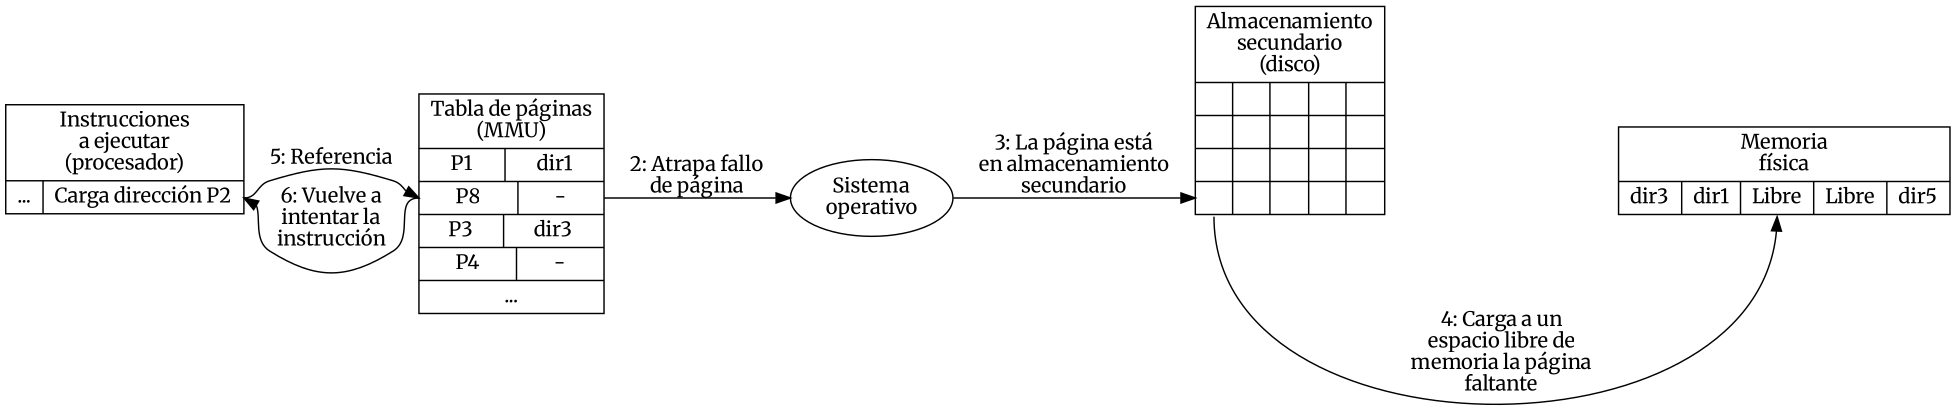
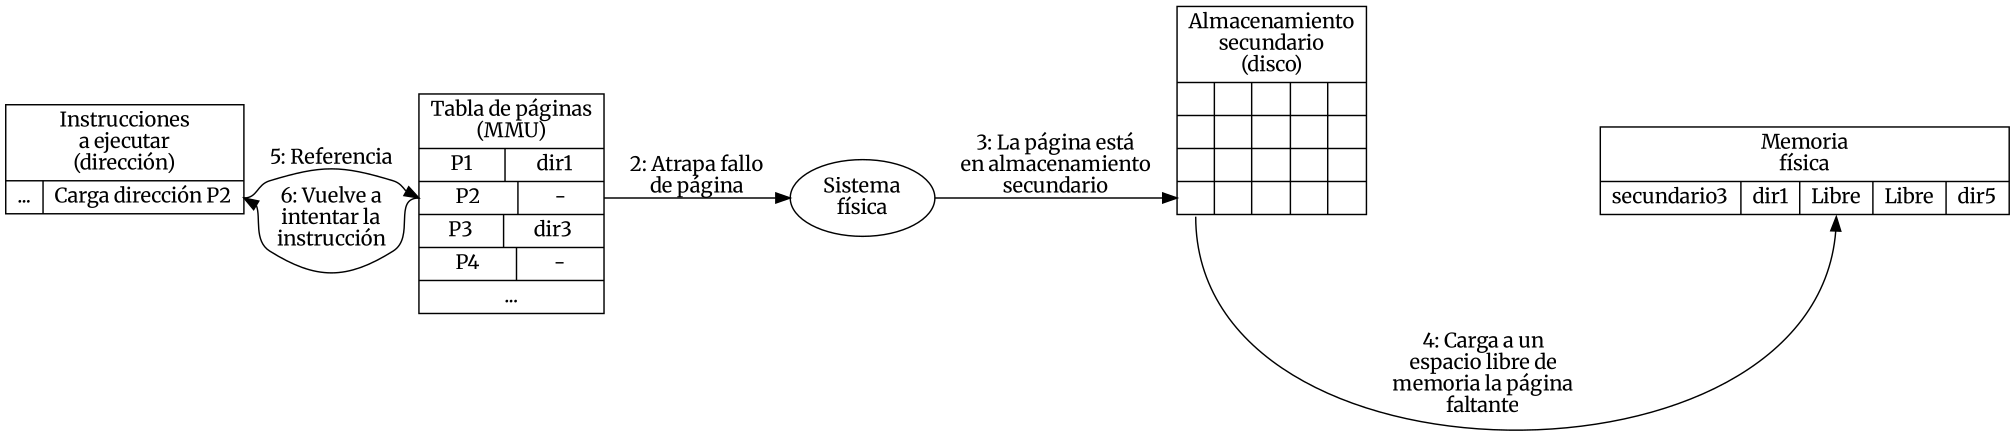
(125, 164) -> (125, 164)
(468, 197) -> (468, 197)
(1650, 197) -> (1671, 197)
(872, 198) -> (863, 198)
